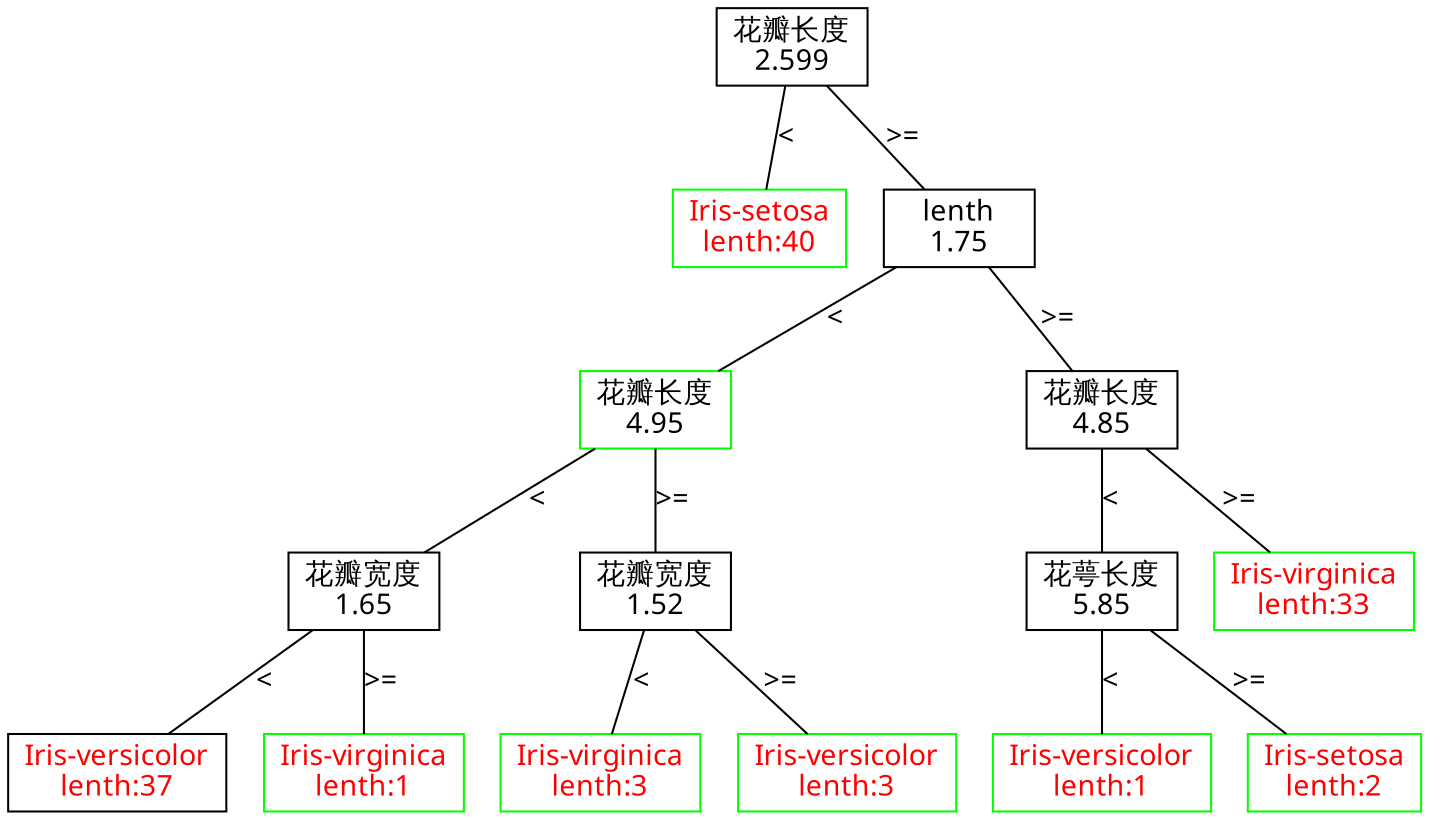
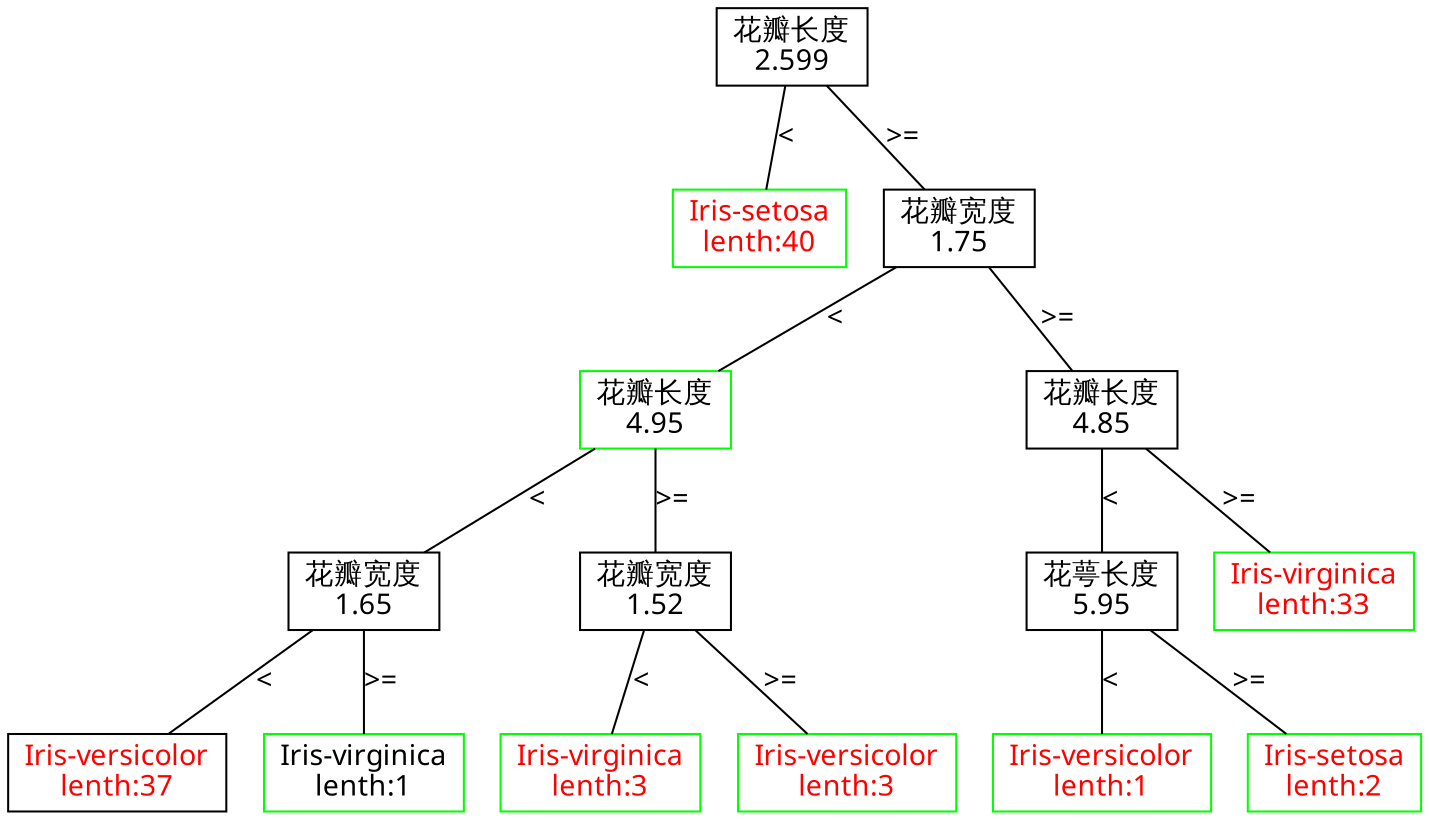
(959, 228) -> (959, 228)
(1102, 591) -> (1102, 591)
(364, 773) -> (364, 773)
